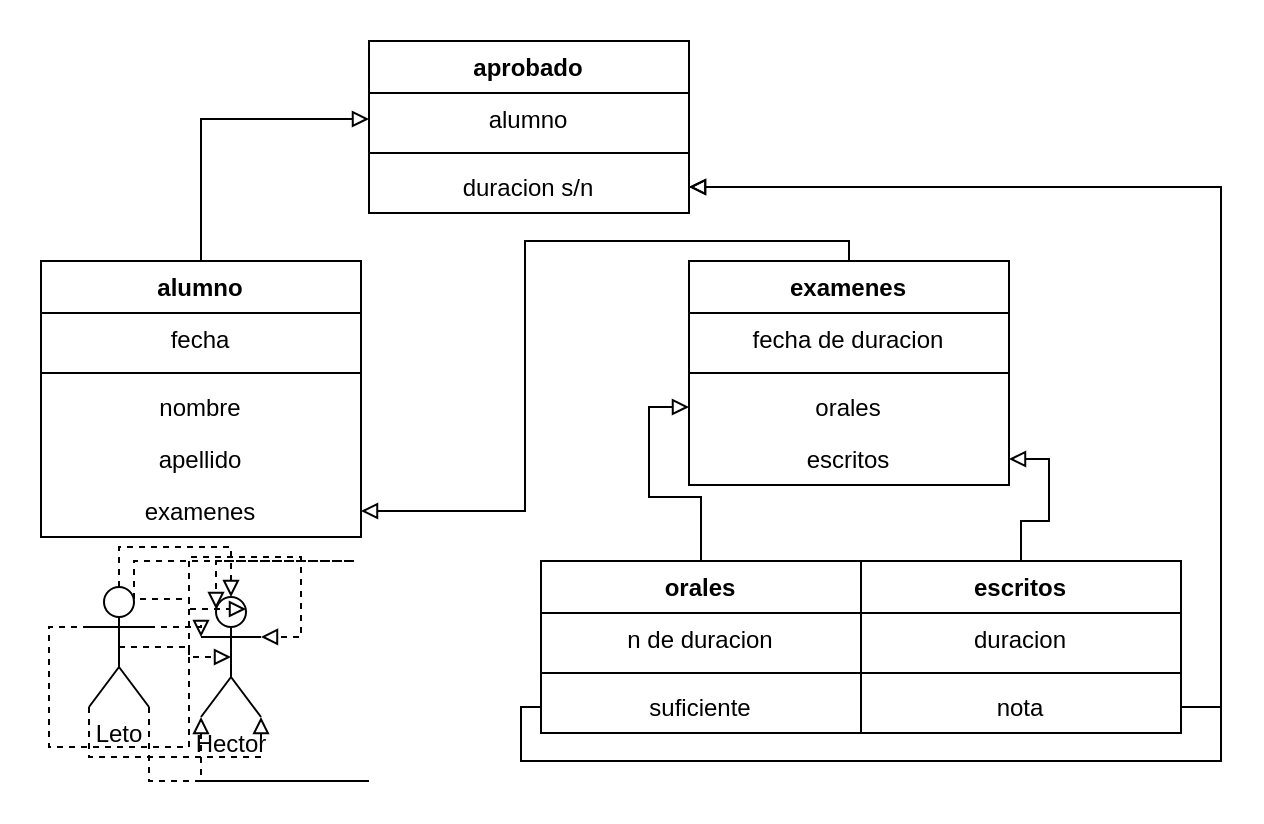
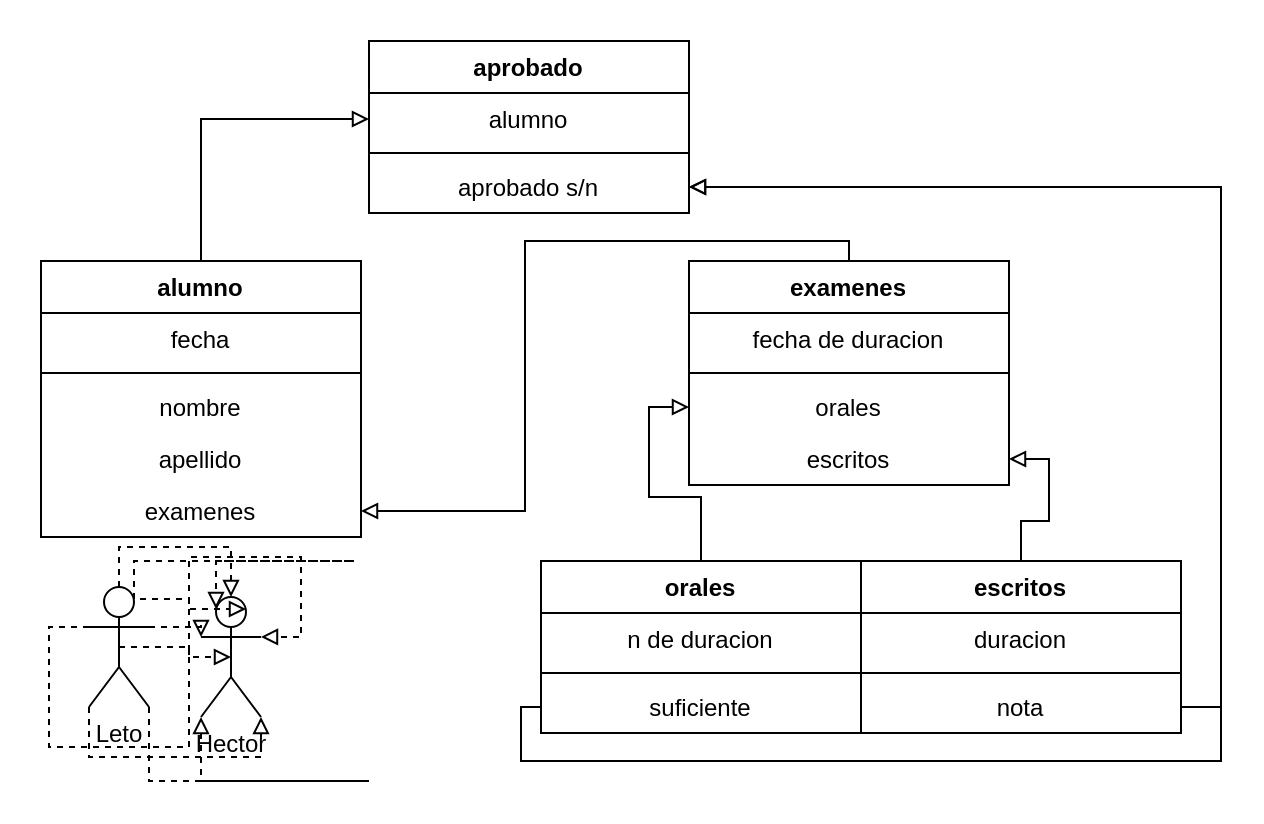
(528, 188) -> (528, 188)
